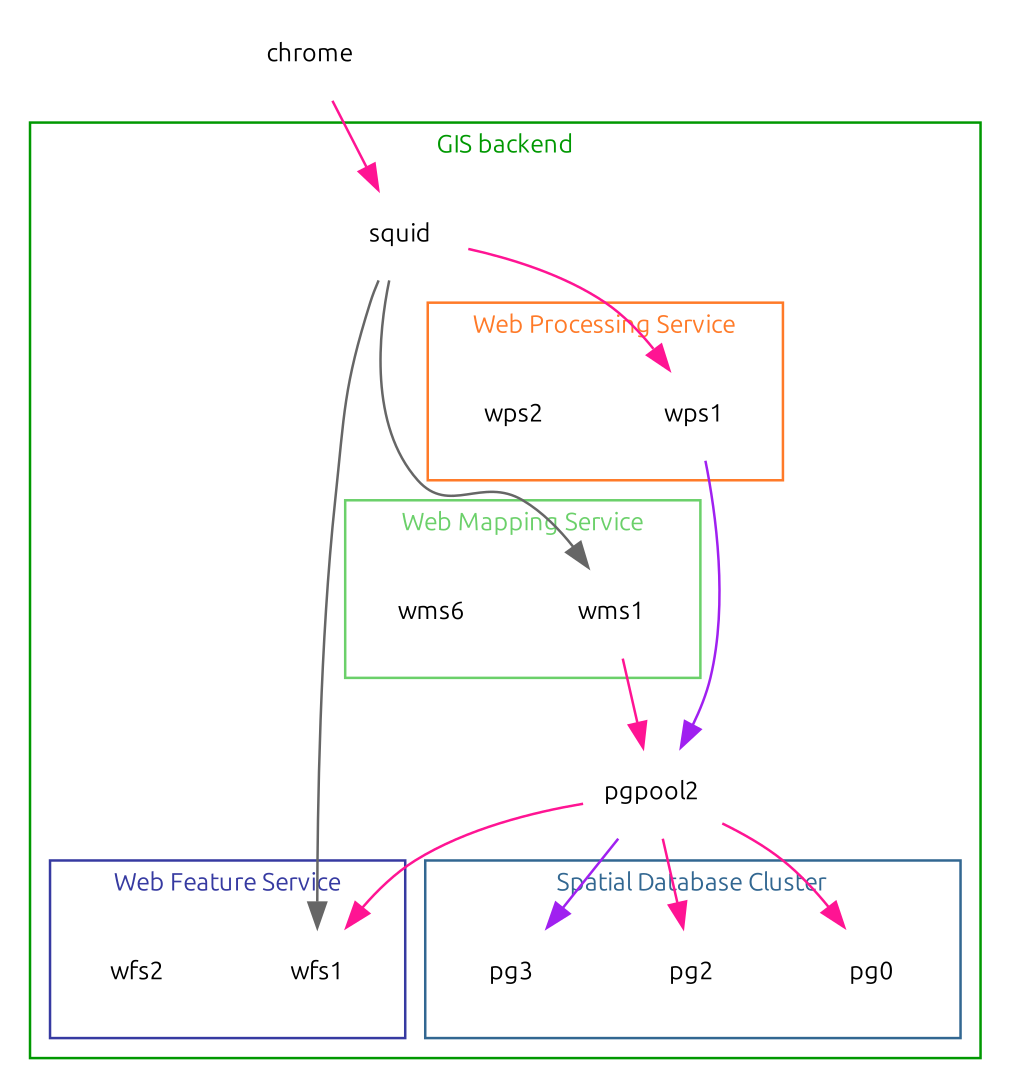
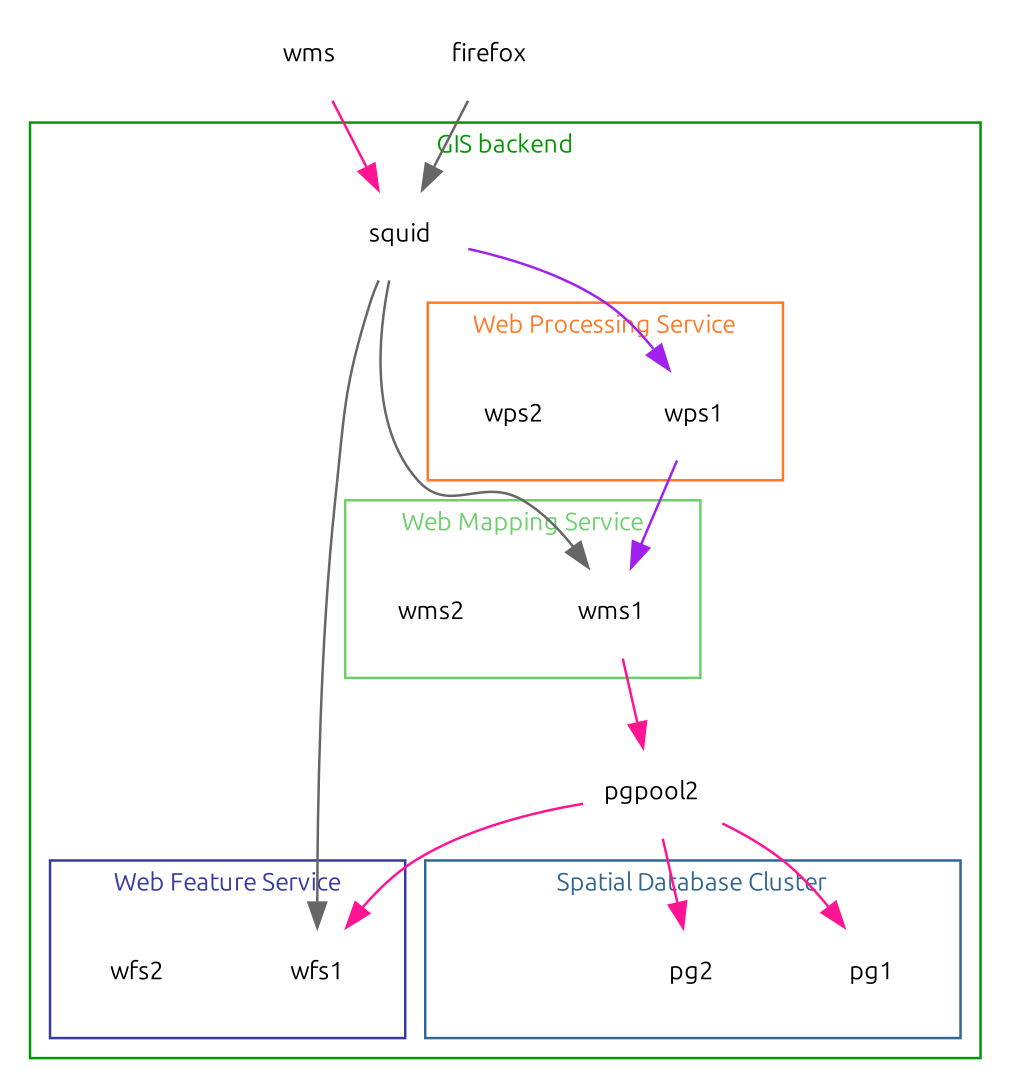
(310, 55) -> (310, 55)
none -> (490, 55)
(570, 283) -> (570, 283)
(719, 594) -> (653, 517)
(433, 613) -> (433, 613)
(513, 973) -> none
(873, 973) -> (873, 973)
